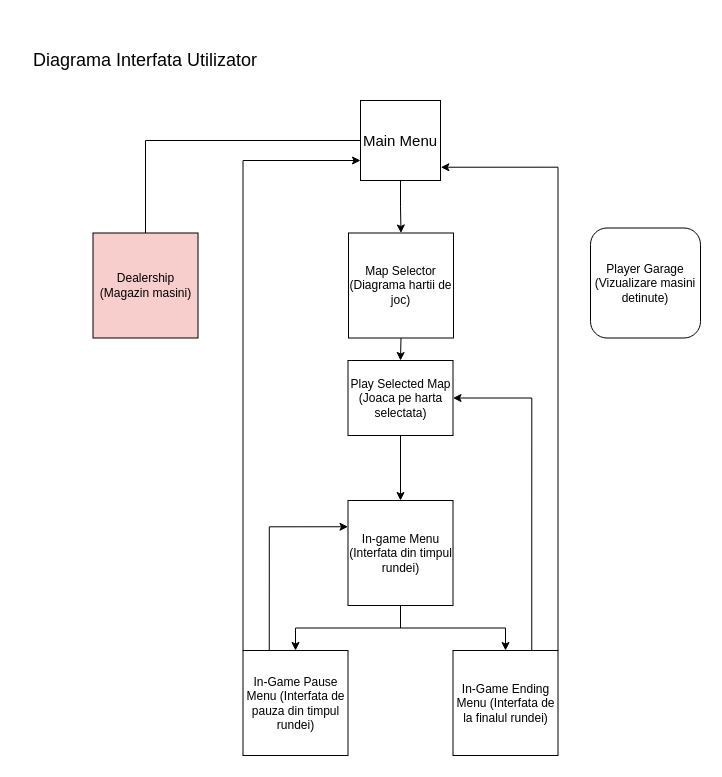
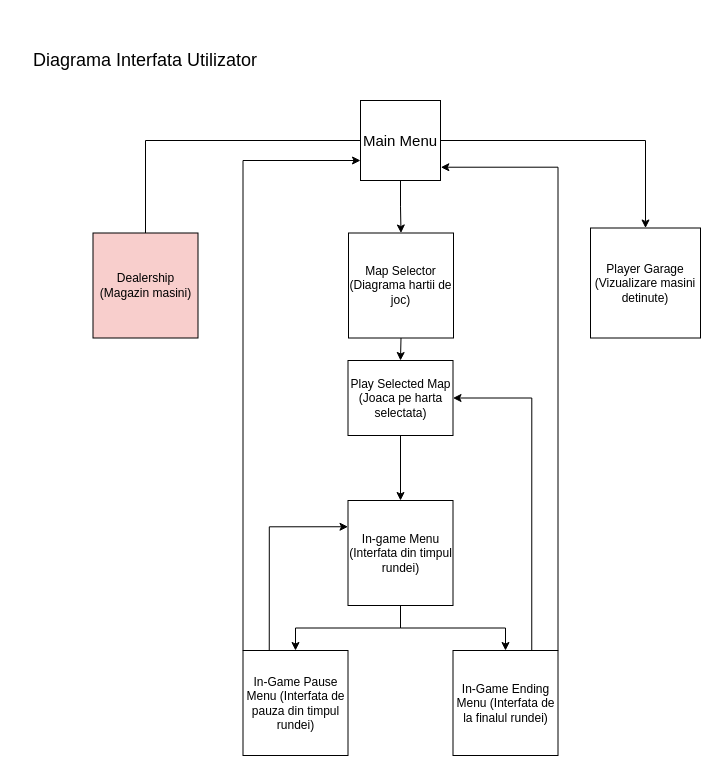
none -> (584, 141)
(646, 283) -> (646, 283)
